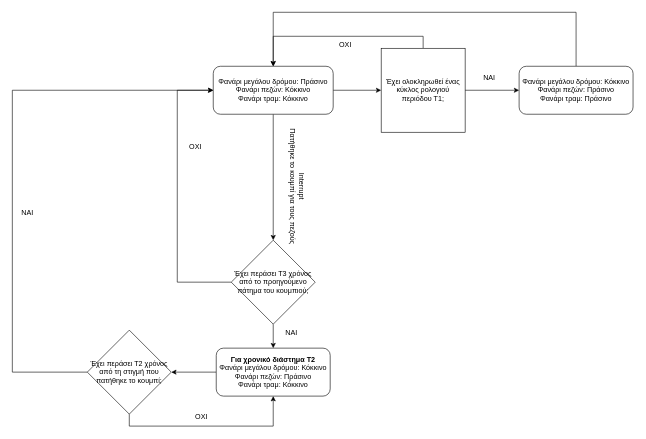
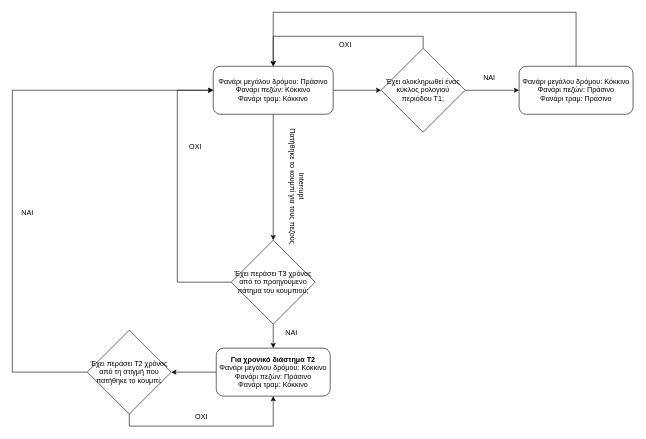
(423, 90) -> (423, 90)
